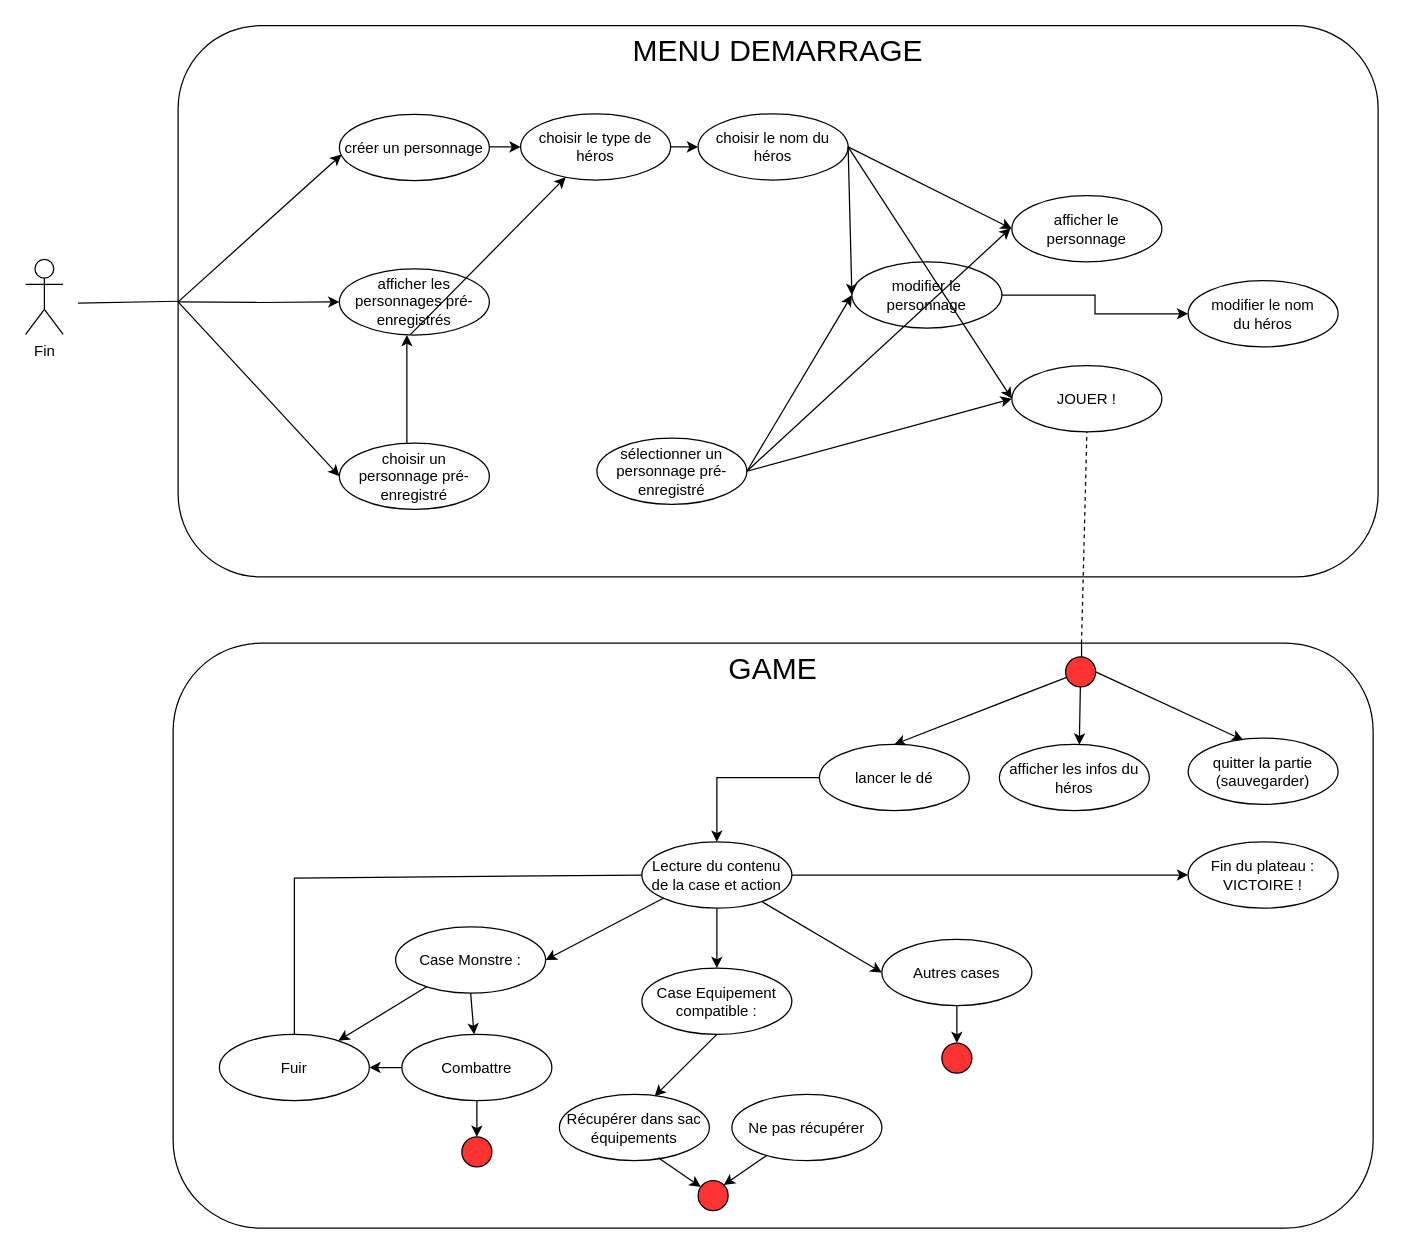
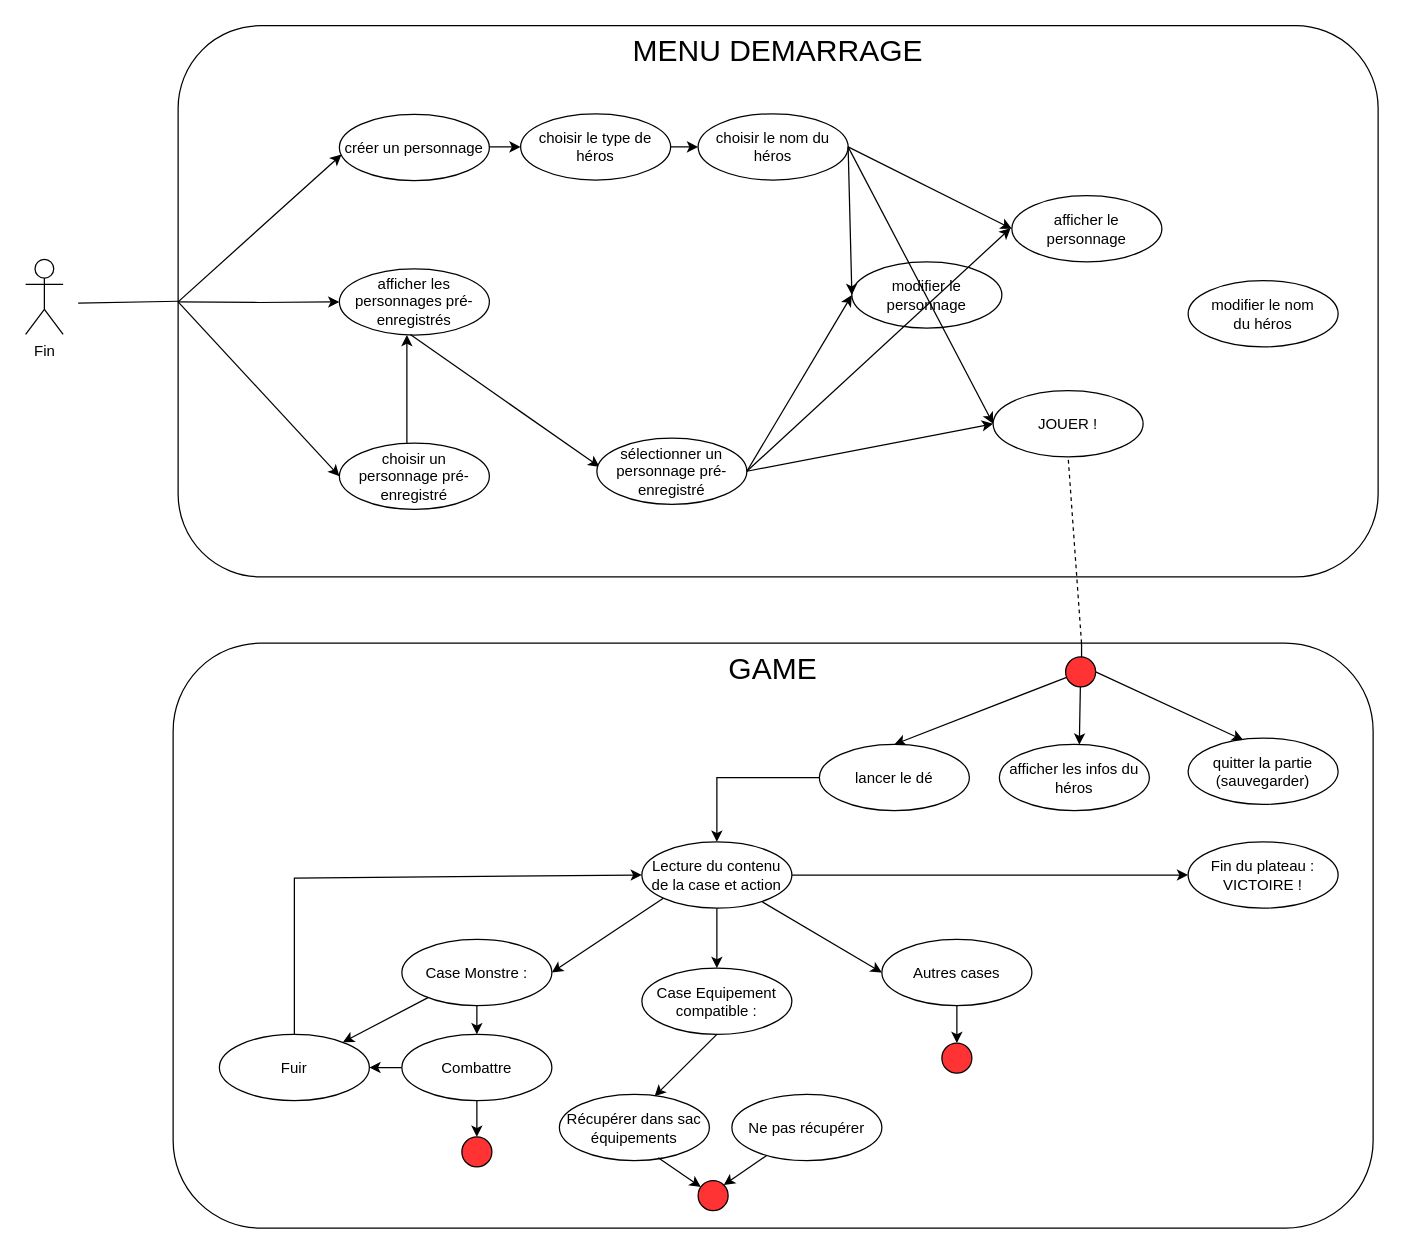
(485, 259) -> (502, 398)
(1095, 300) -> none
(1087, 399) -> (1068, 424)
(635, 875) -> (632, 875)
(471, 960) -> (477, 973)
